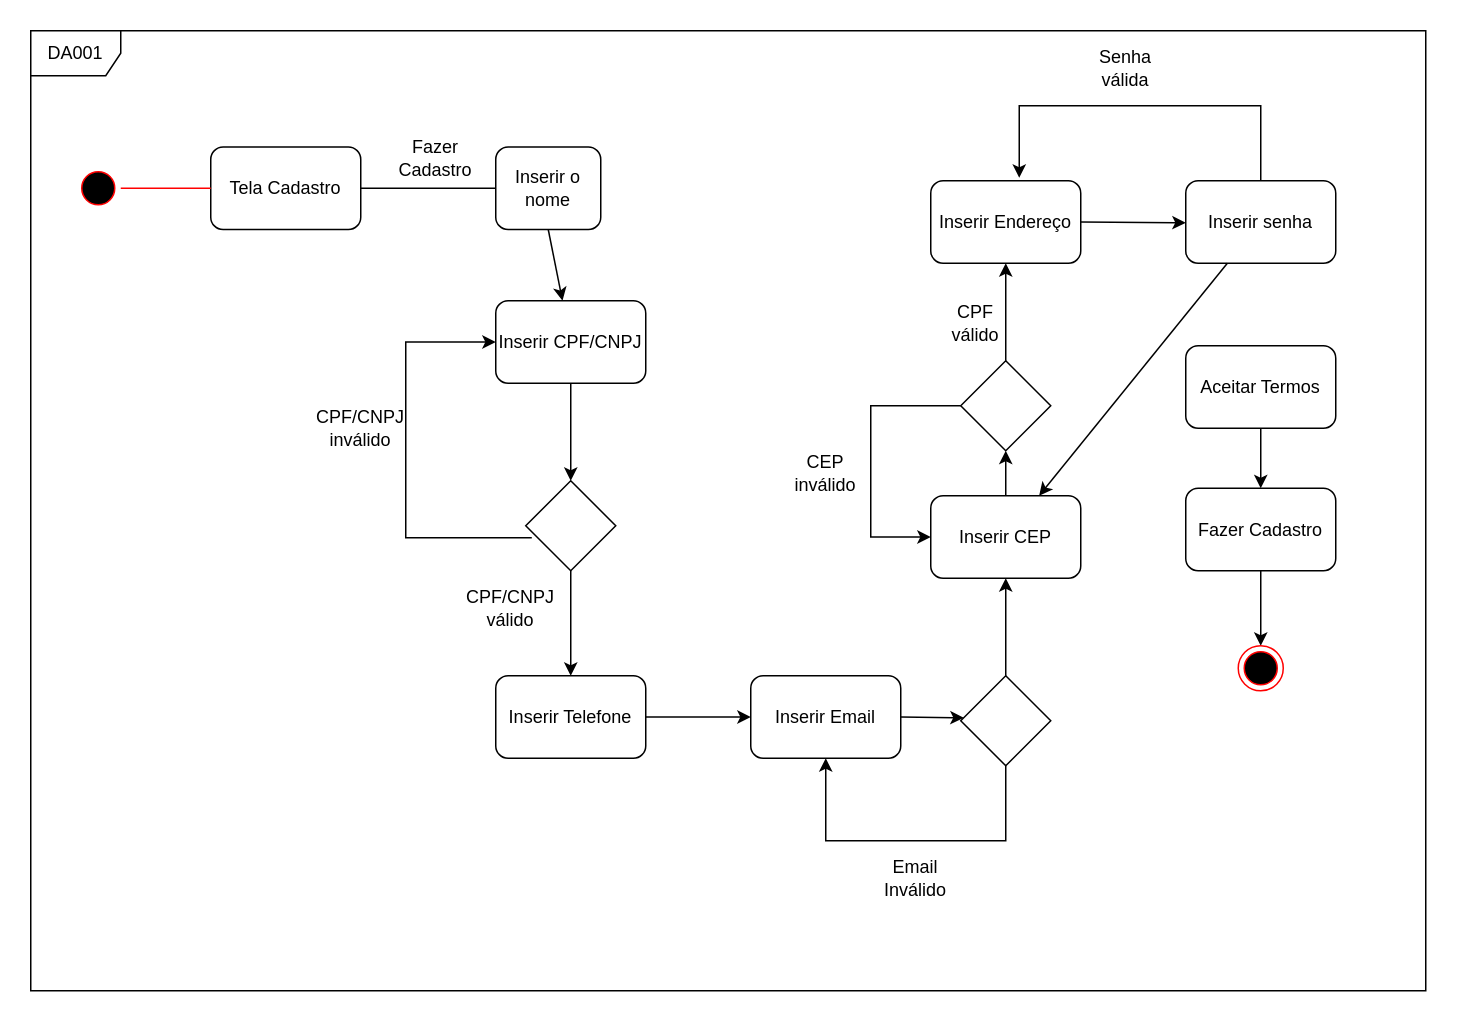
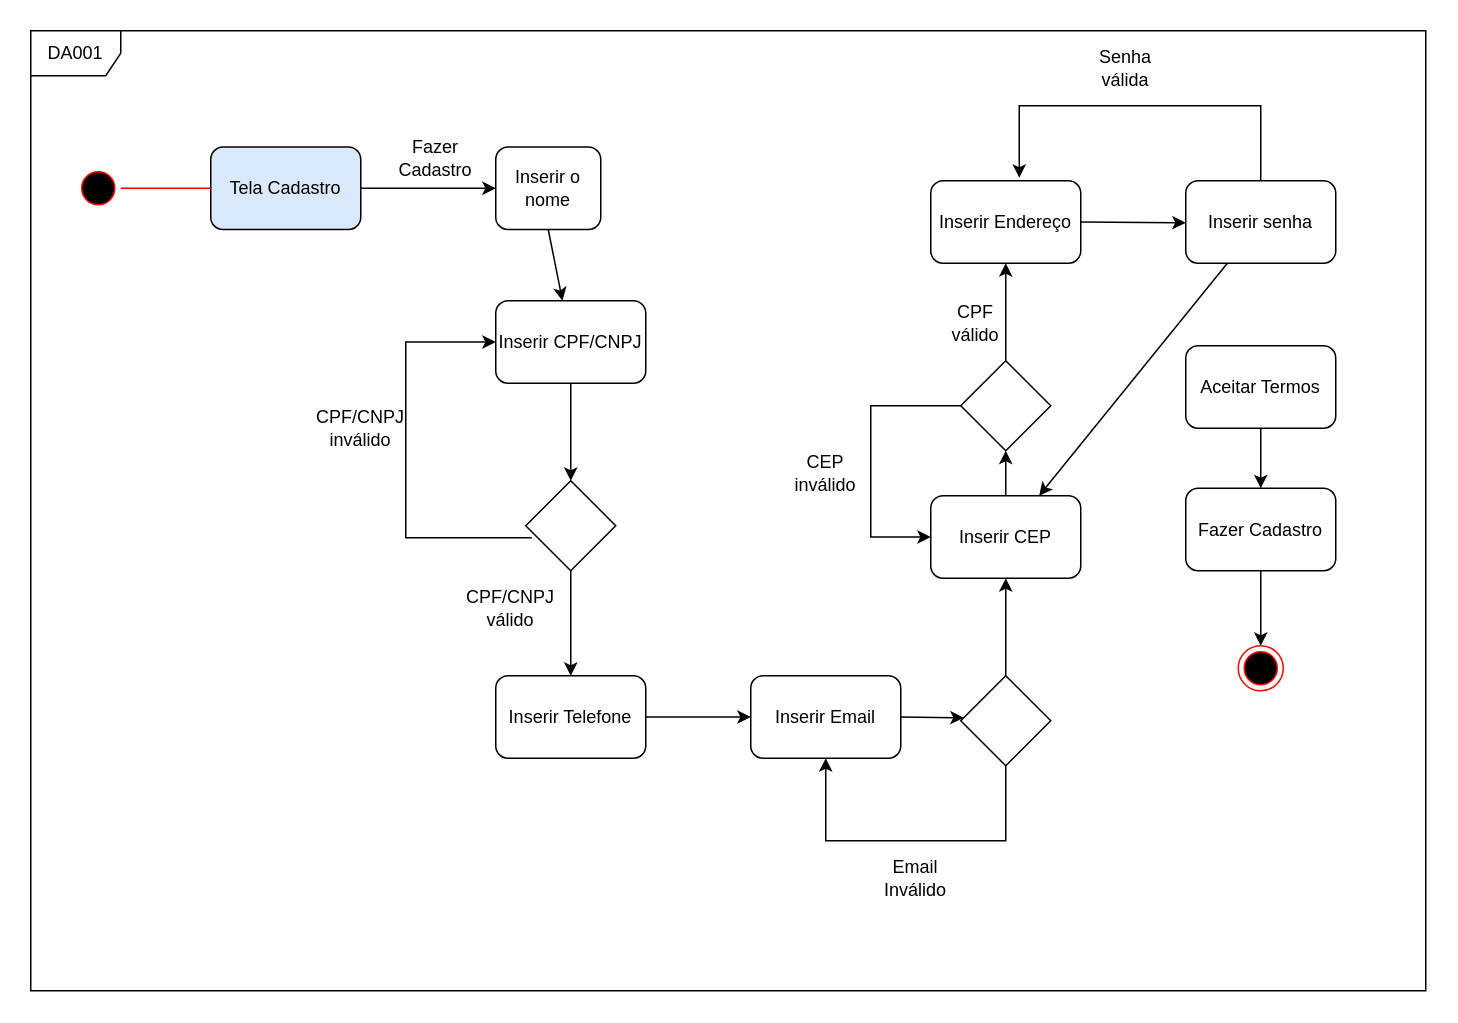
(286, 188) -> (286, 188)
(488, 188) -> (484, 188)
